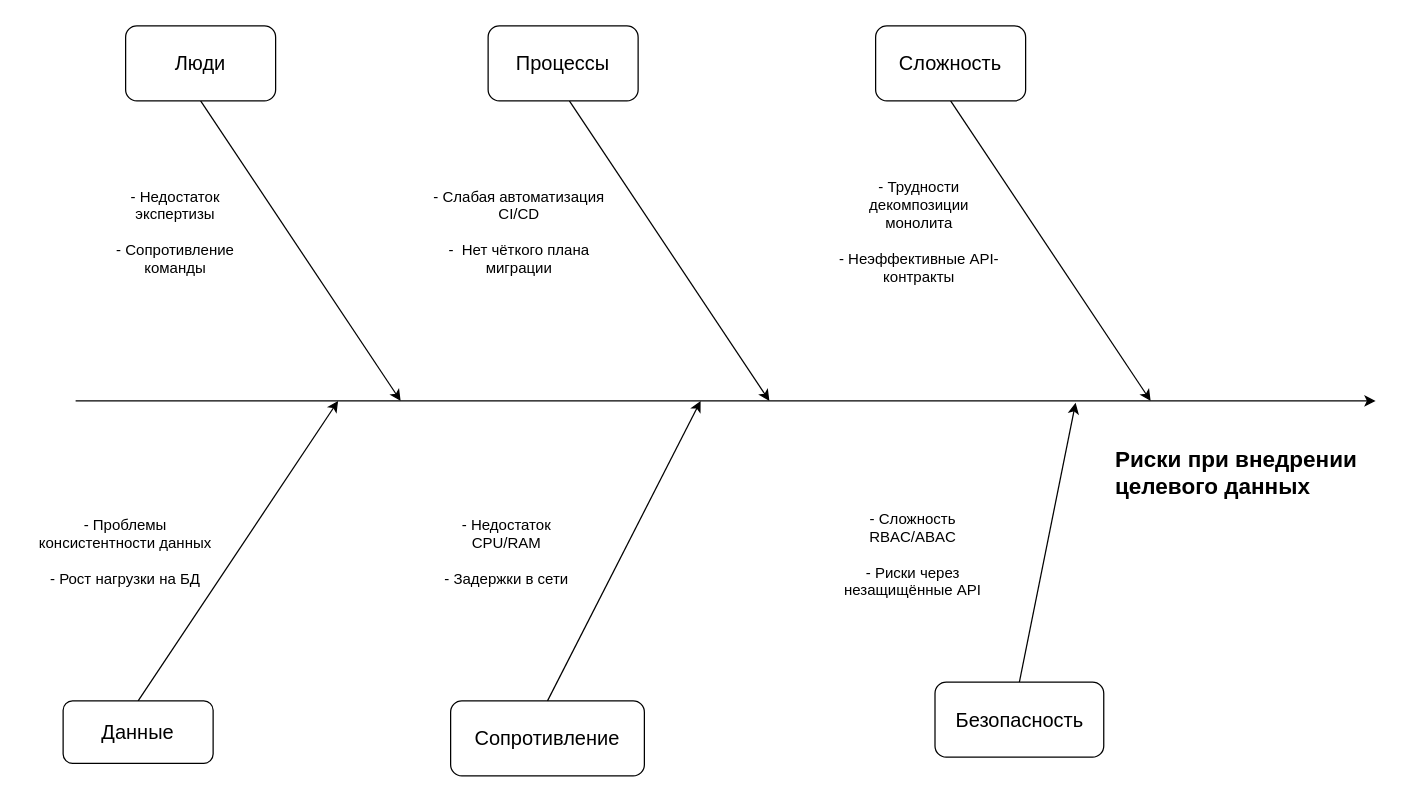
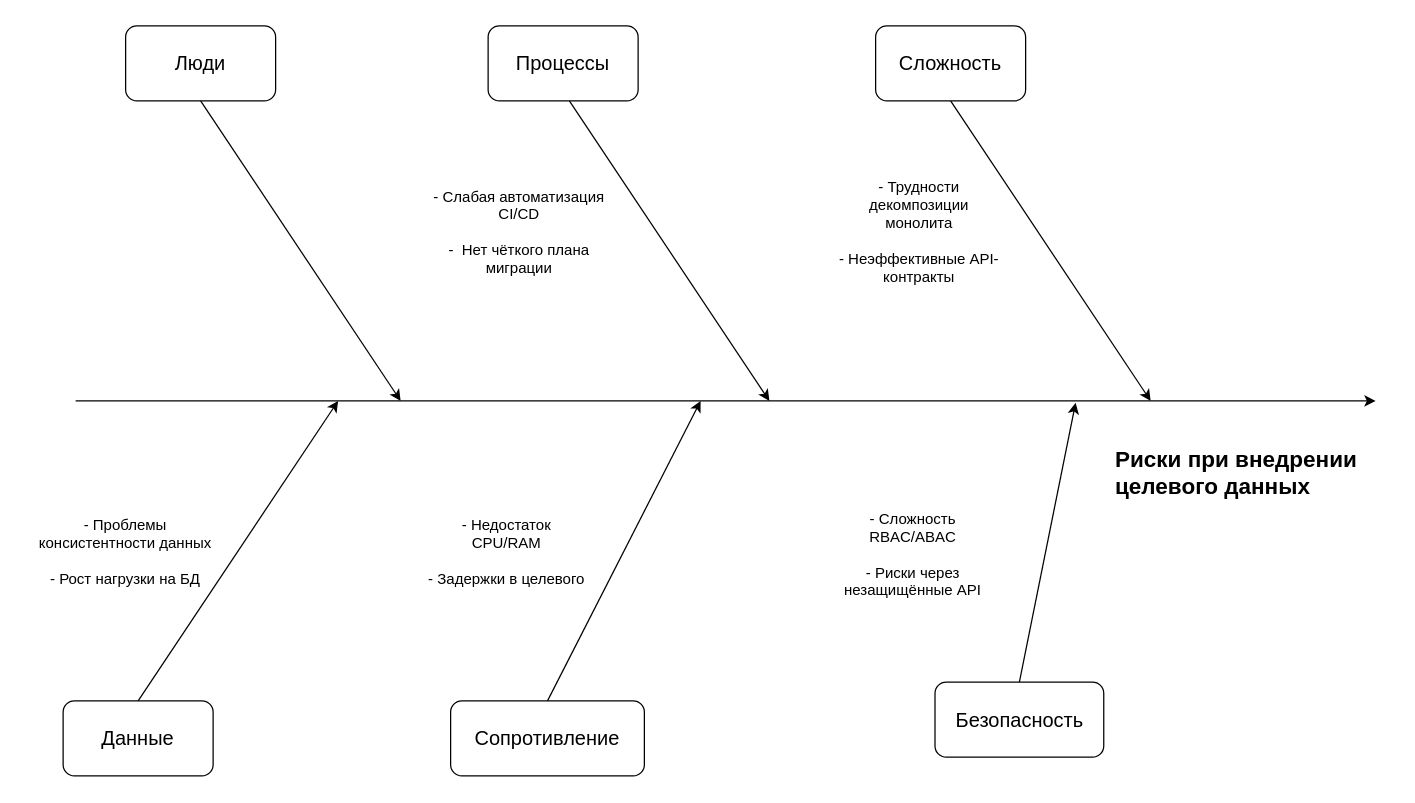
(176, 232) -> none
(507, 552) -> (507, 552)
(138, 732) -> (138, 738)
